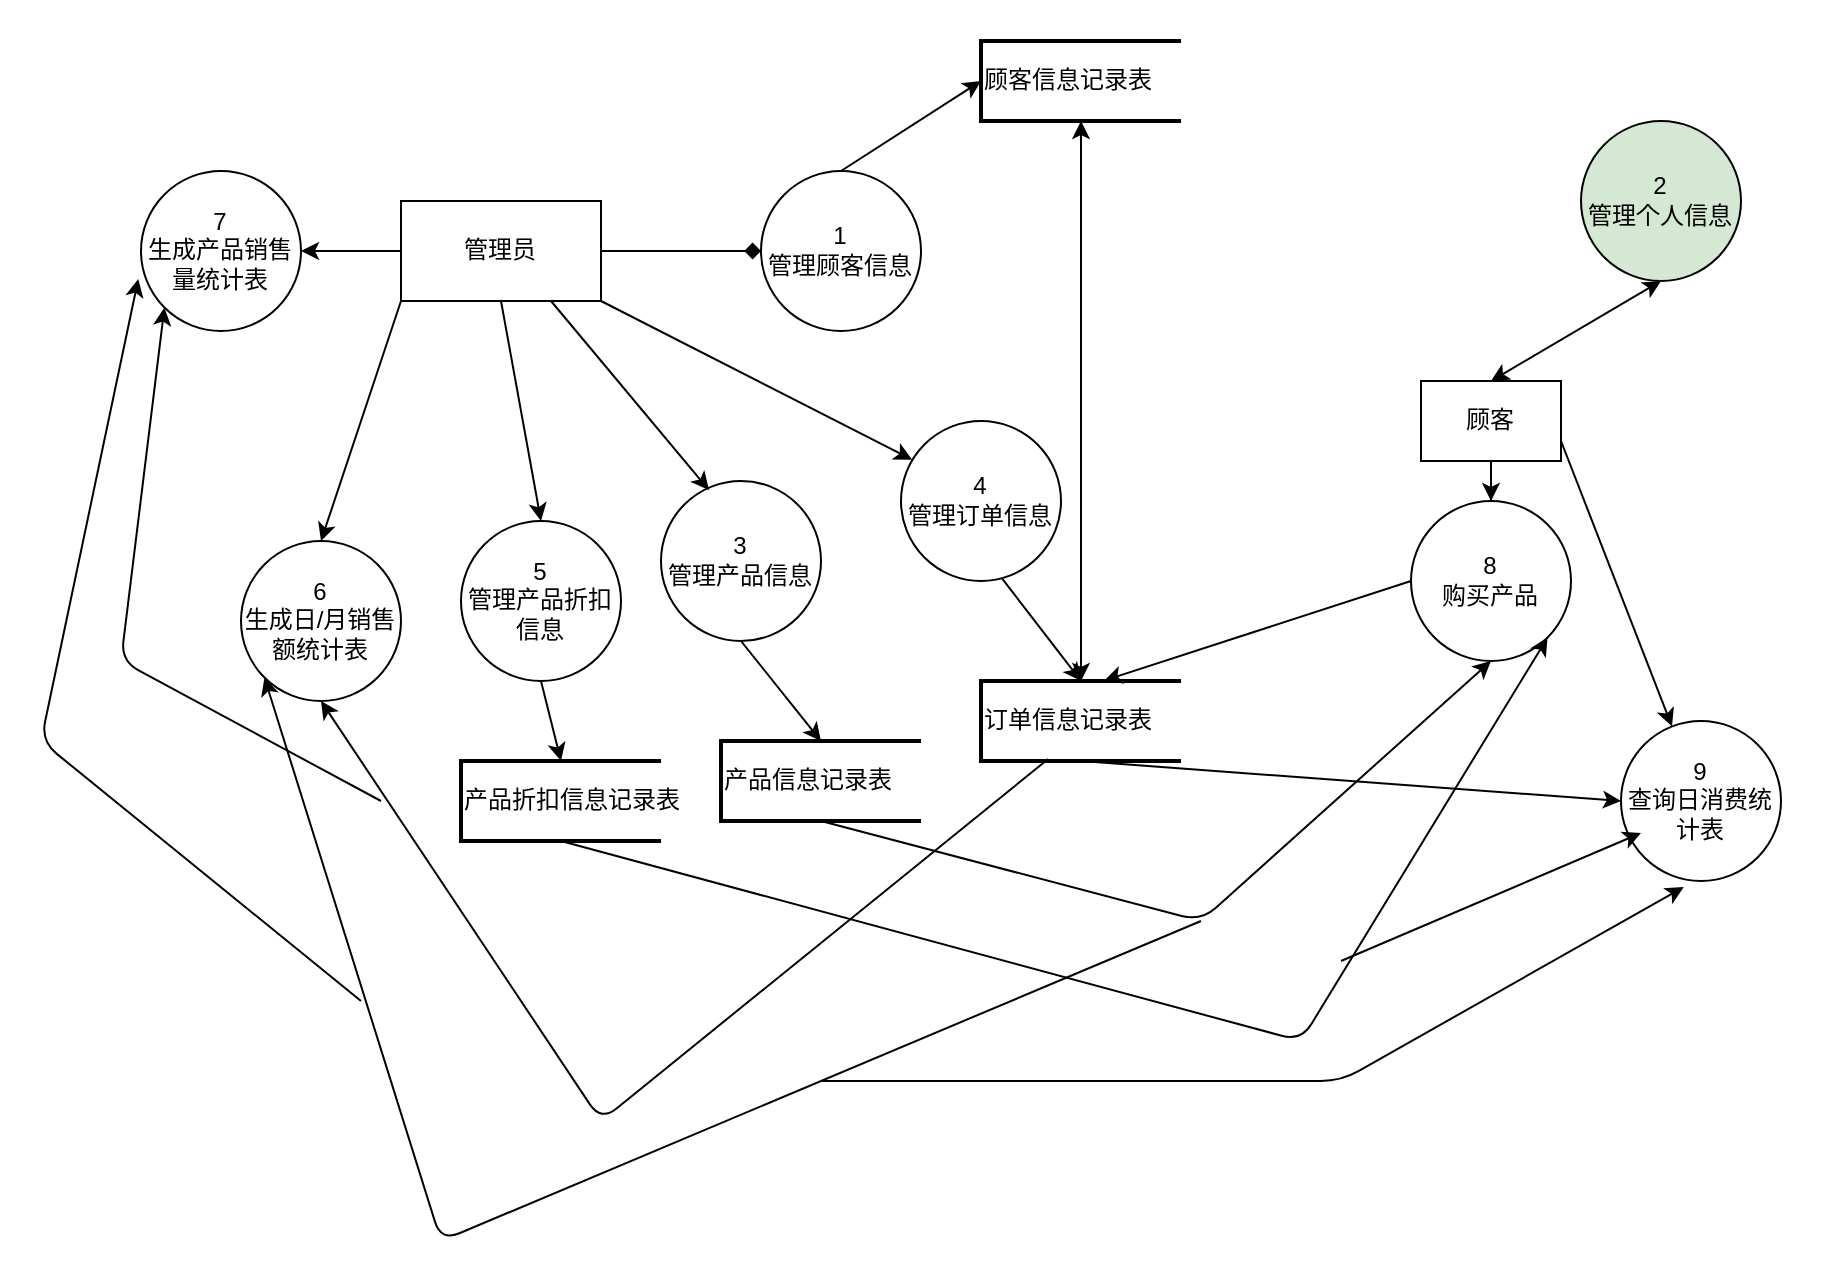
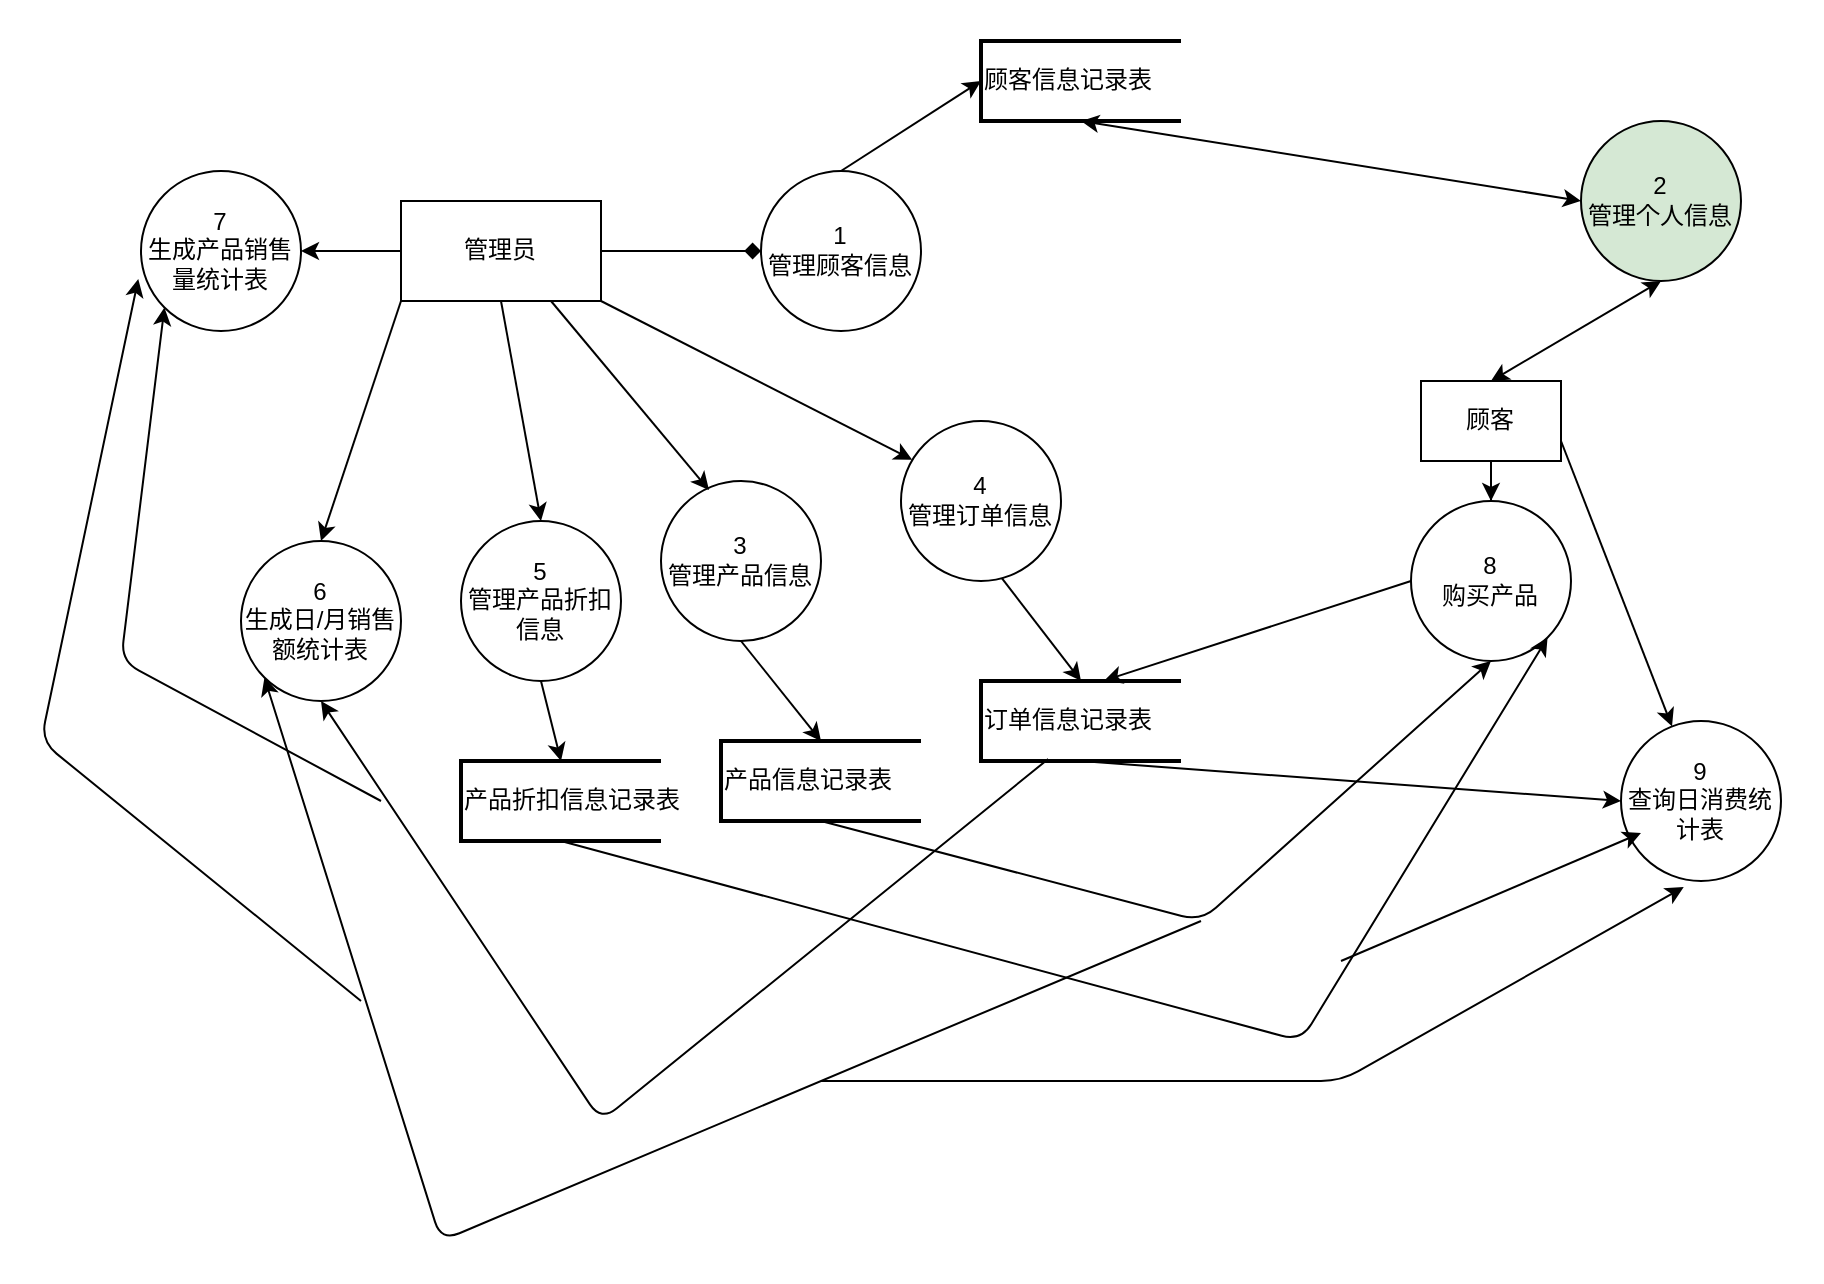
(1081, 401) -> (1336, 162)
